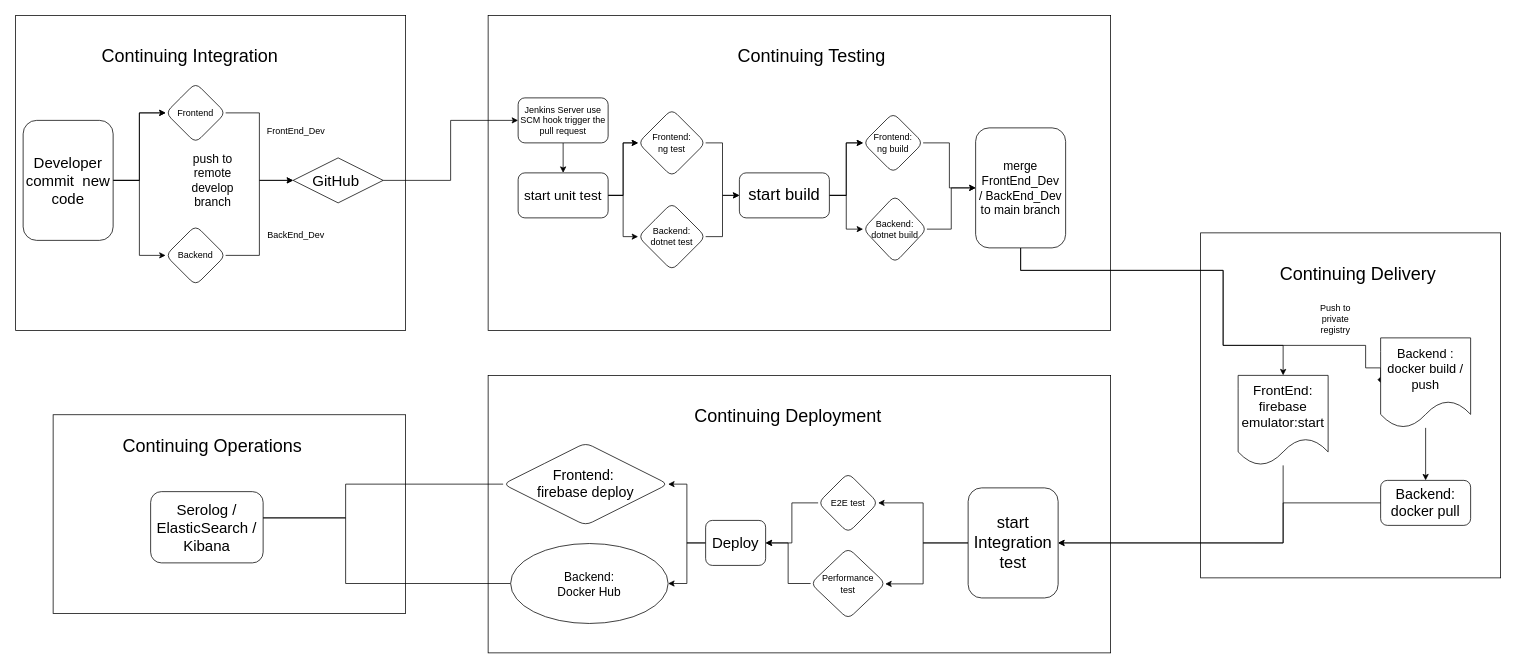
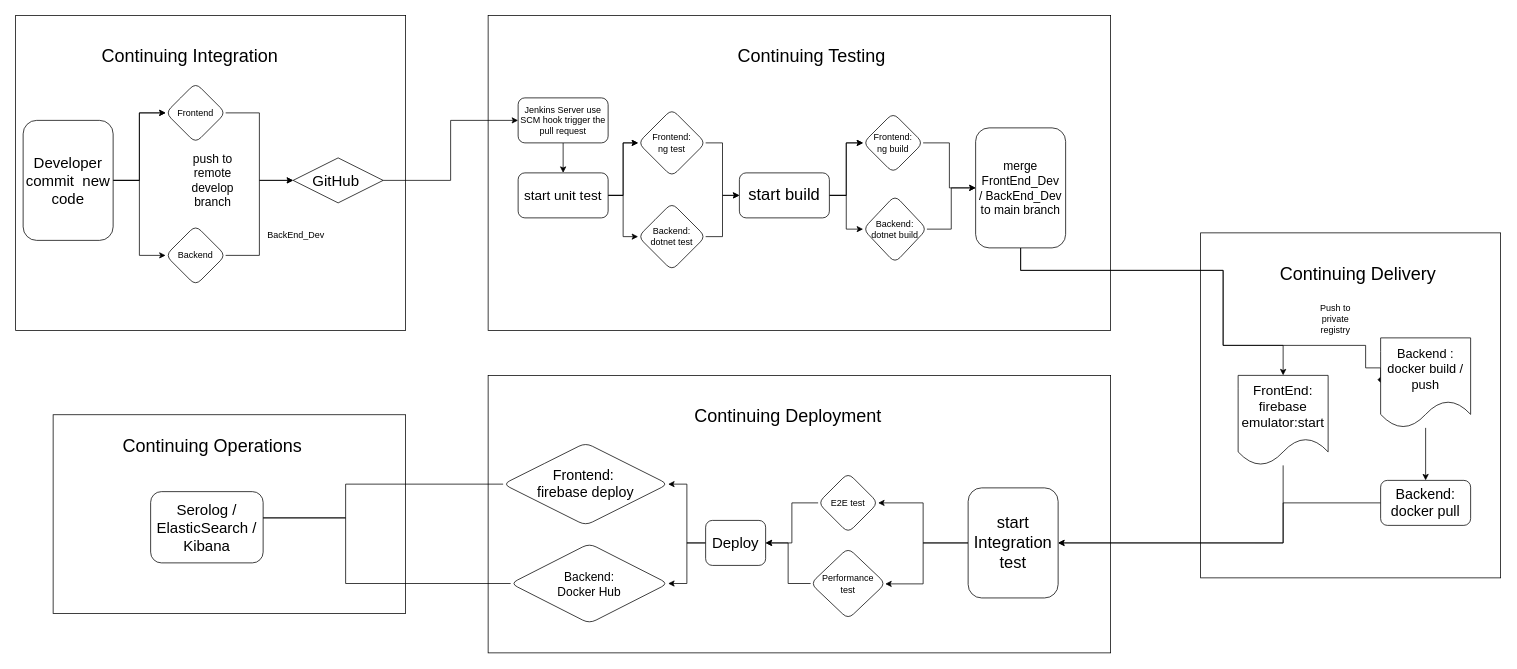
(296, 132) -> none
(589, 584) -> (589, 584)
